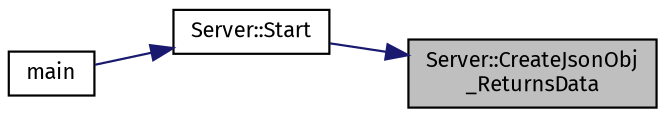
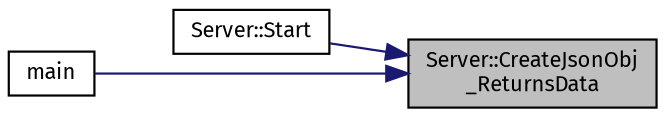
(123, 59) -> (240, 74)
